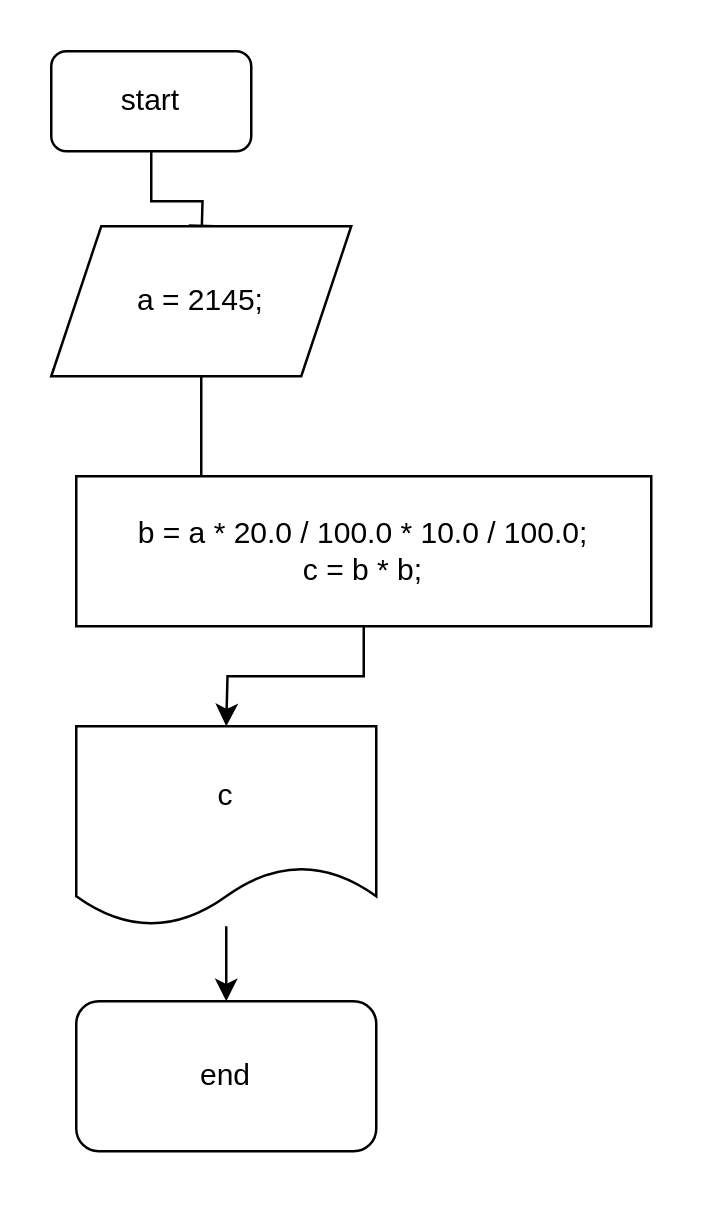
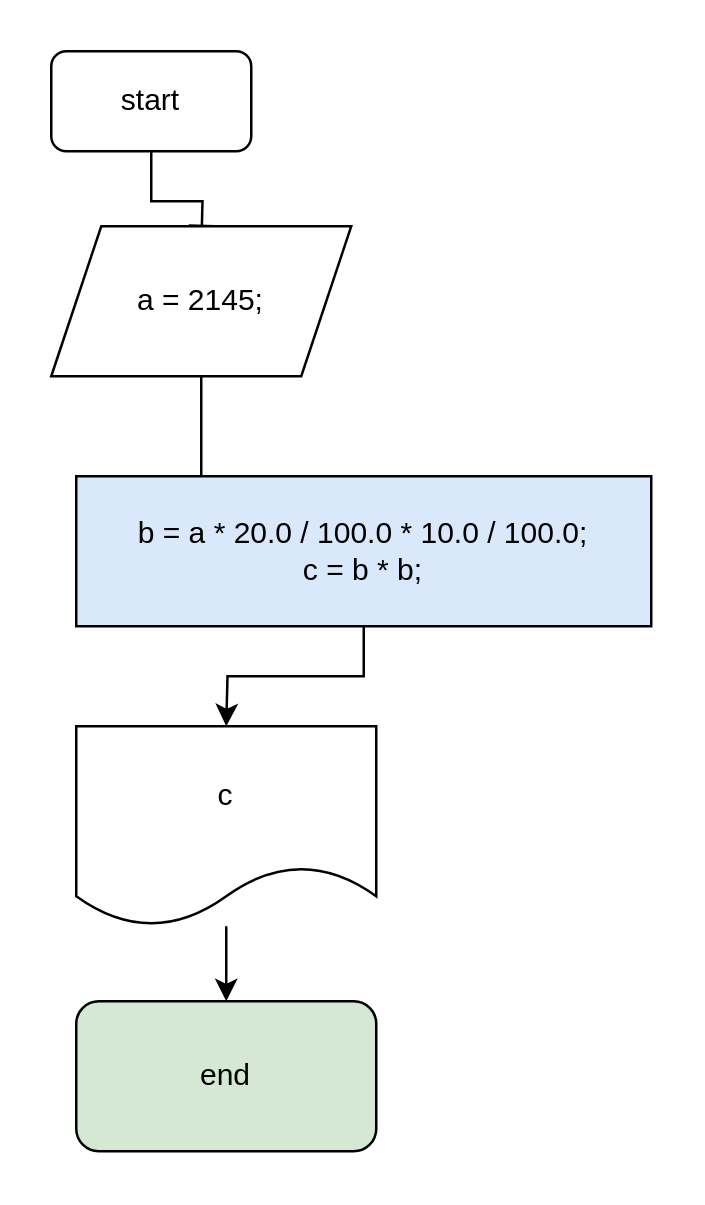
(364, 551) -> (364, 551)
(226, 1076) -> (226, 1076)
